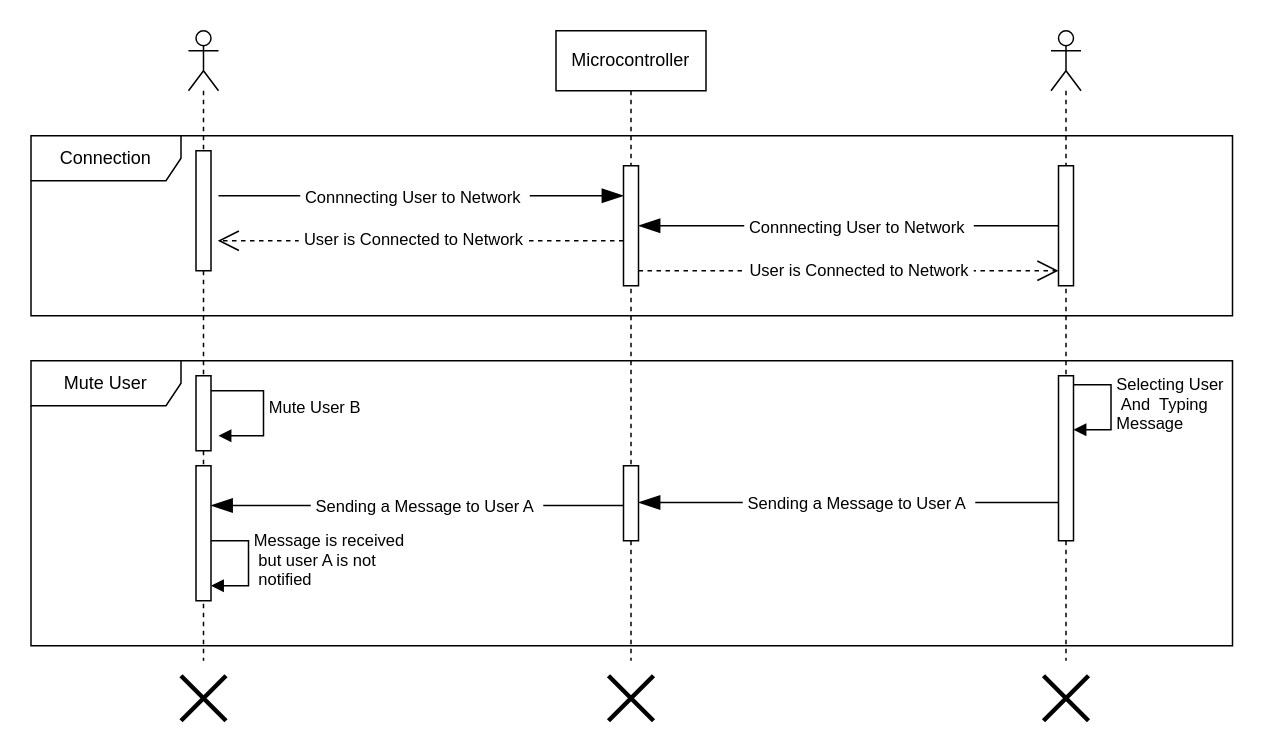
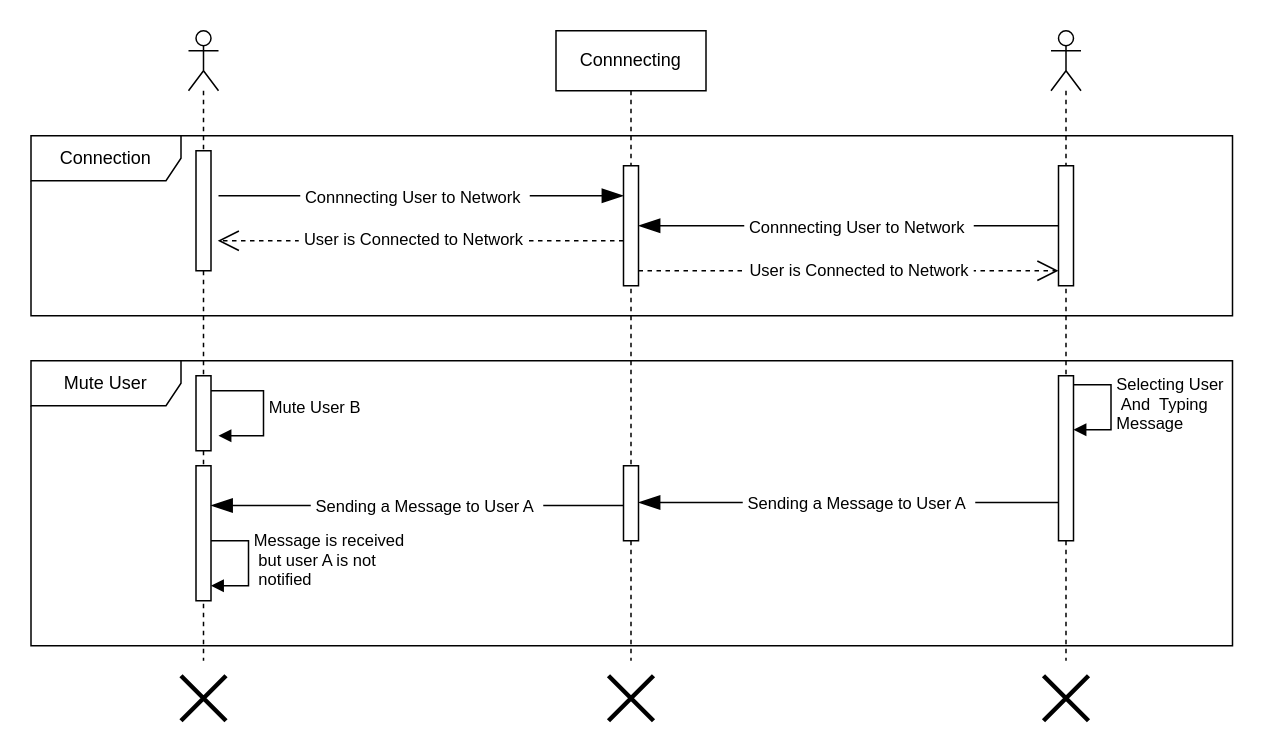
(631, 61) -> (631, 61)
